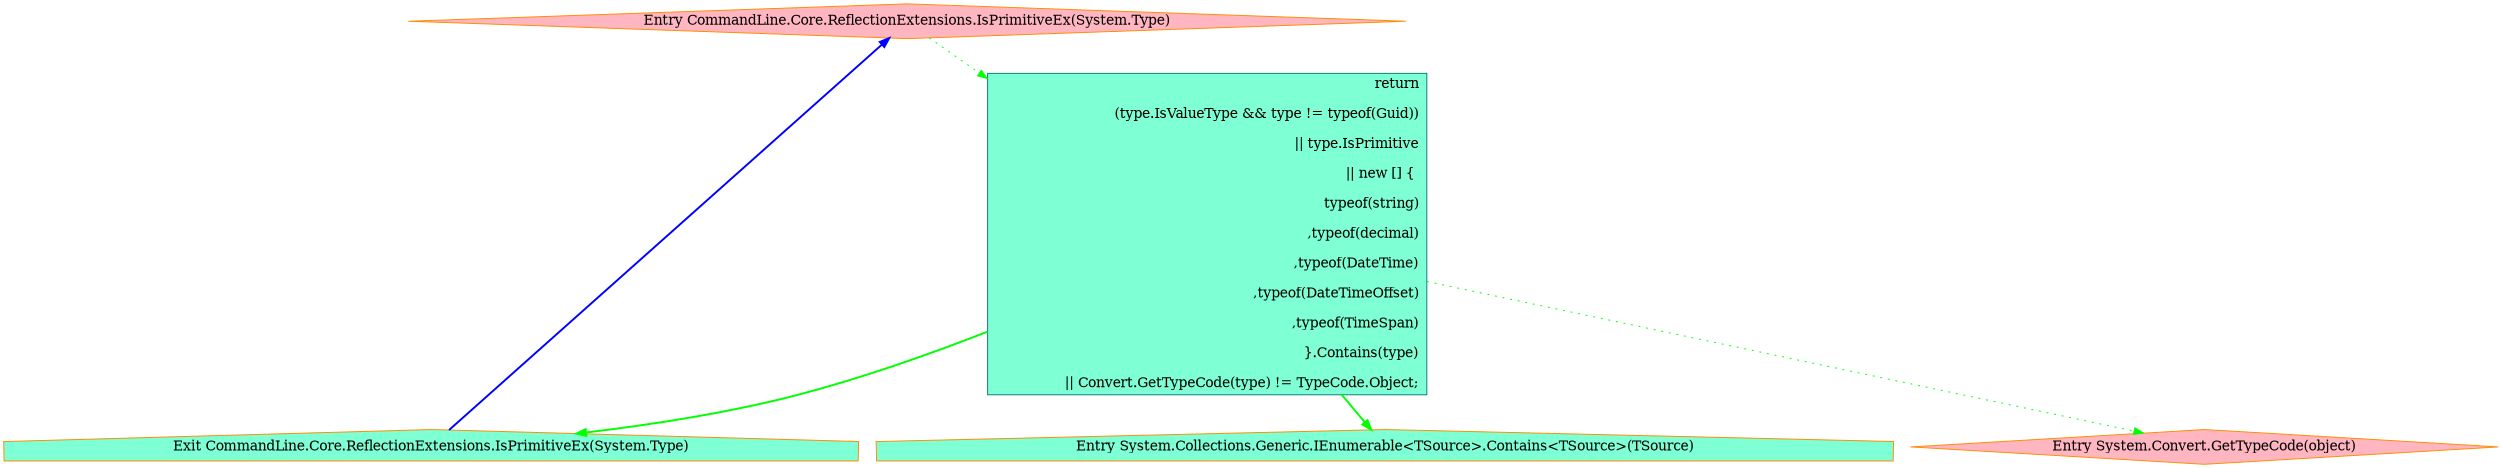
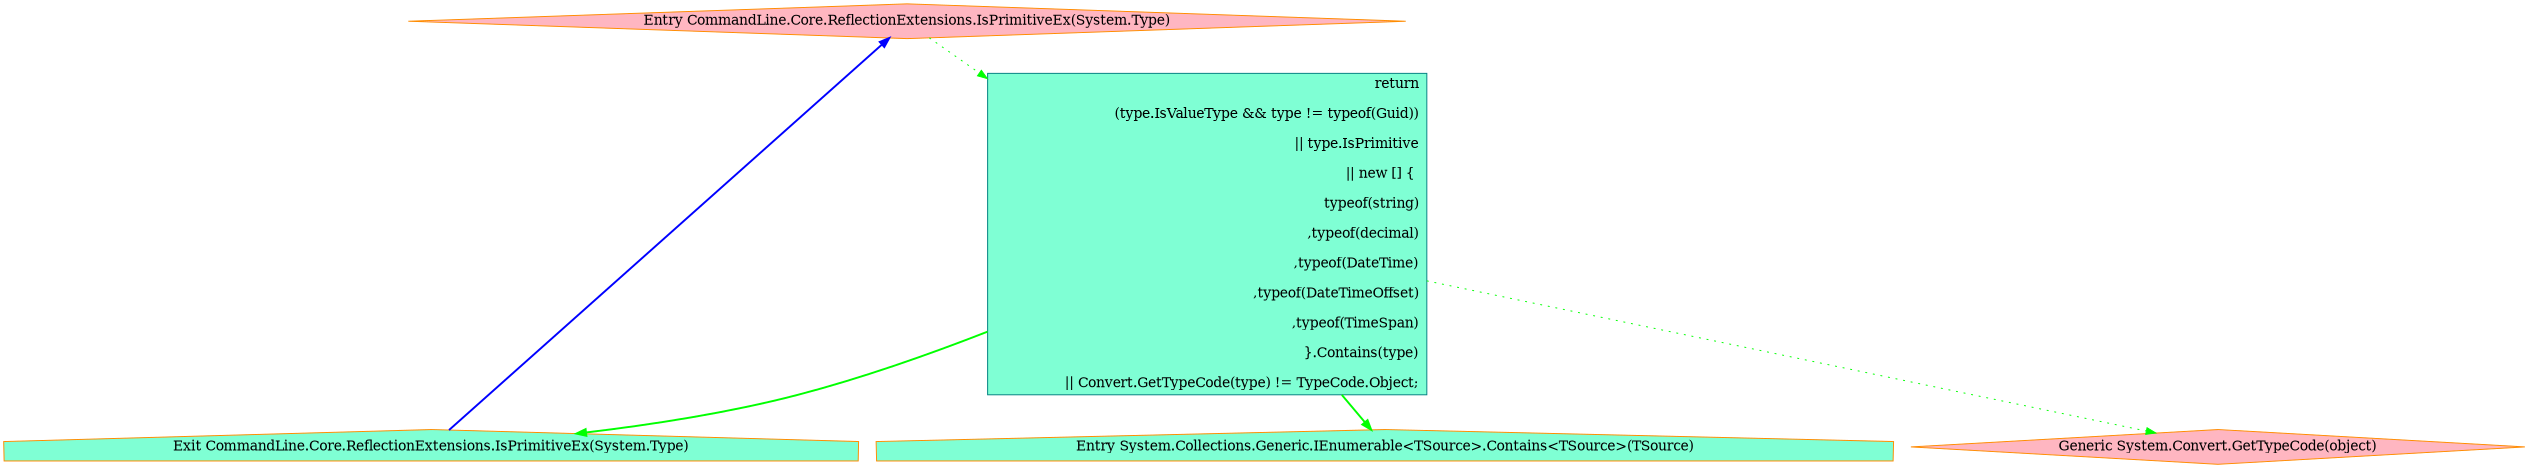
(2204, 447) -> (2218, 447)
